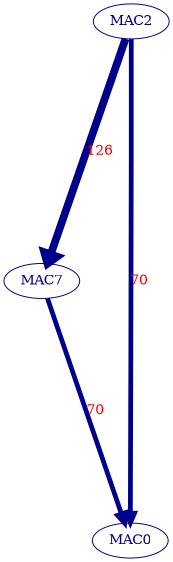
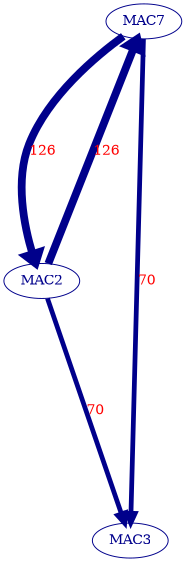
none -> (36, 129)
(130, 541) -> (130, 541)
